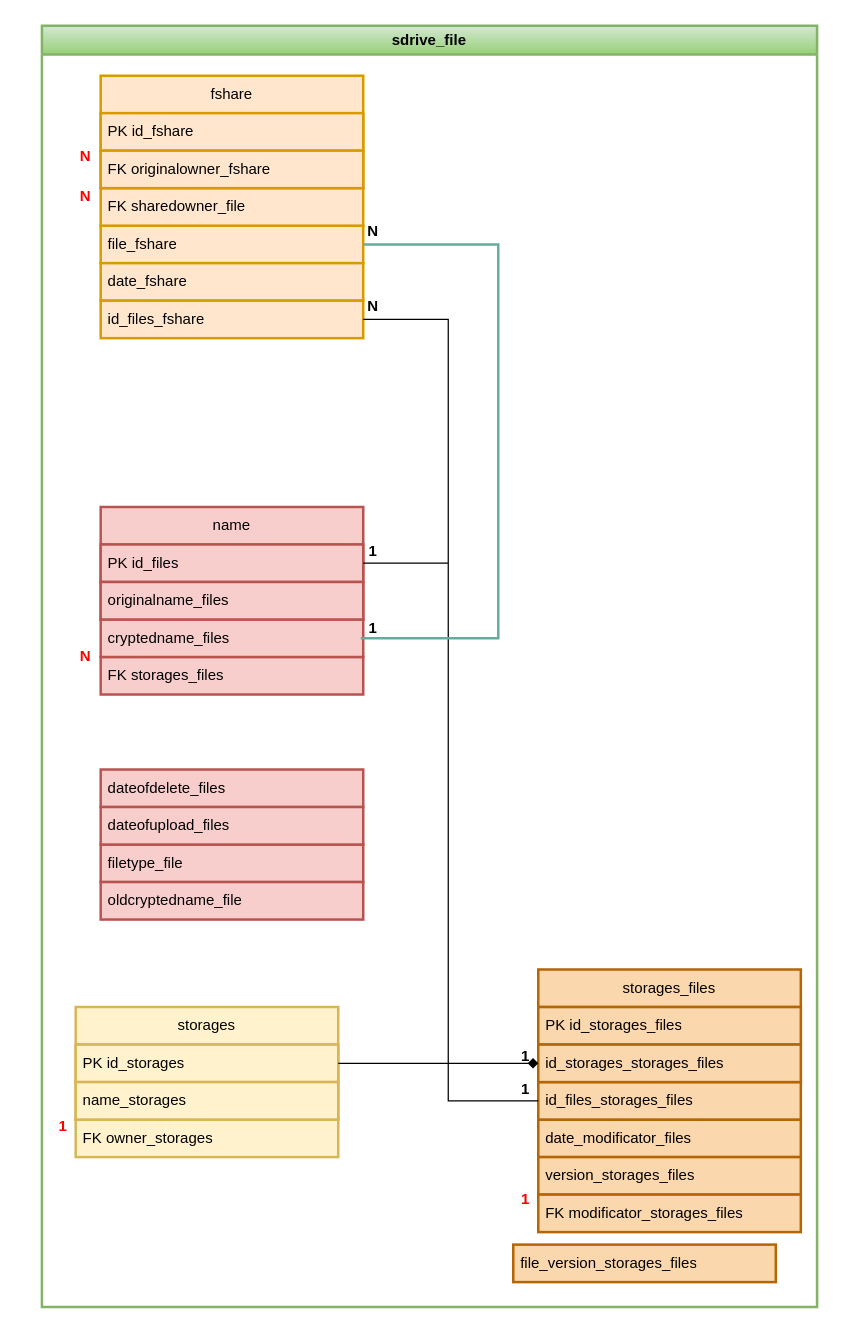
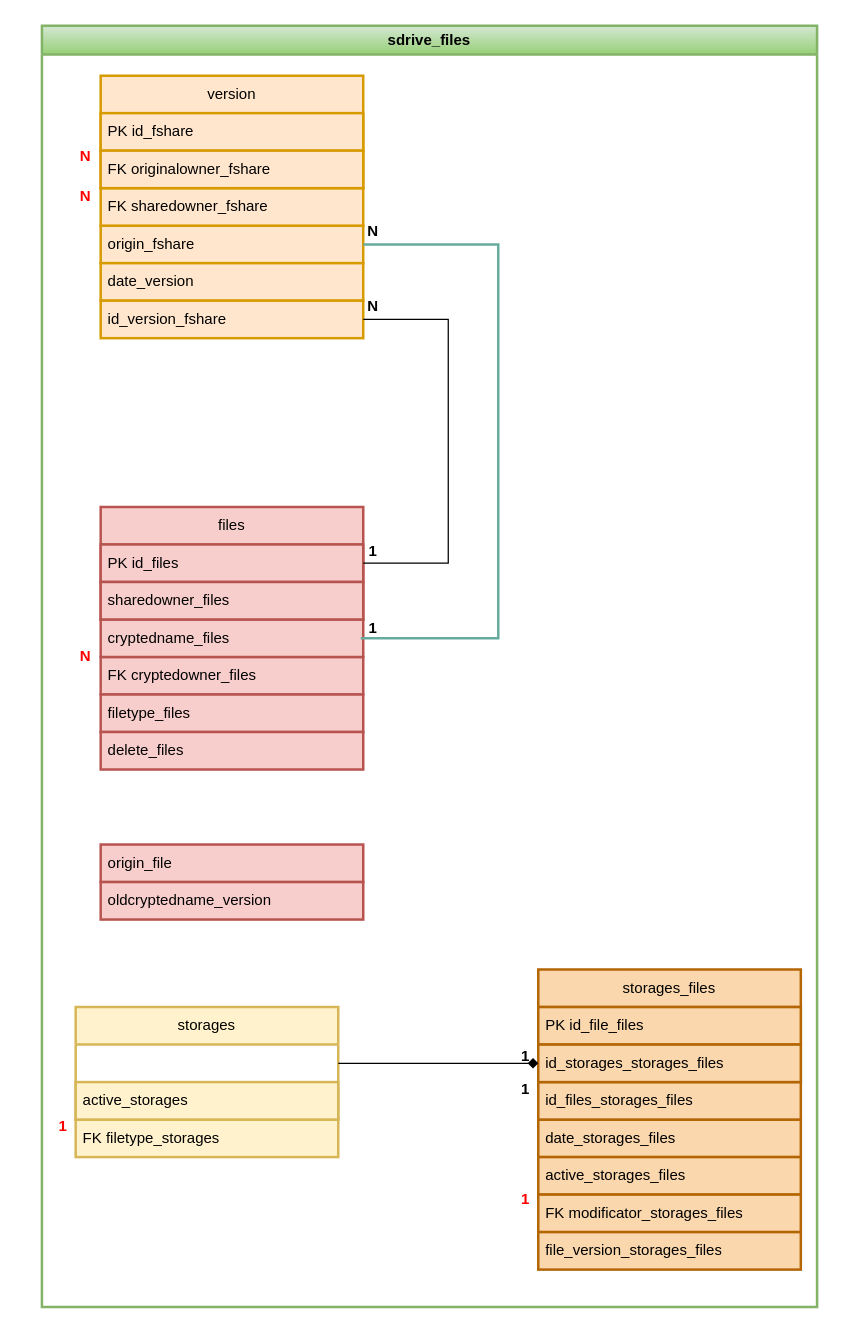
(429, 41) -> (429, 41)
(232, 94) -> (232, 94)
(182, 207) -> (194, 207)
(150, 244) -> (159, 244)
(154, 282) -> (157, 282)
(165, 319) -> (176, 319)
(232, 526) -> (232, 526)
(174, 601) -> (176, 601)
(174, 676) -> (190, 676)
none -> (232, 713)
none -> (232, 751)
(232, 788) -> none
(232, 826) -> none
(448, 840) -> none
(155, 863) -> (147, 863)
(182, 901) -> (197, 901)
(622, 1026) -> (601, 1026)
(207, 1063) -> none
(138, 1101) -> (144, 1101)
(153, 1138) -> (161, 1138)
(630, 1138) -> (622, 1138)
(632, 1176) -> (628, 1176)
(644, 1263) -> (669, 1251)
